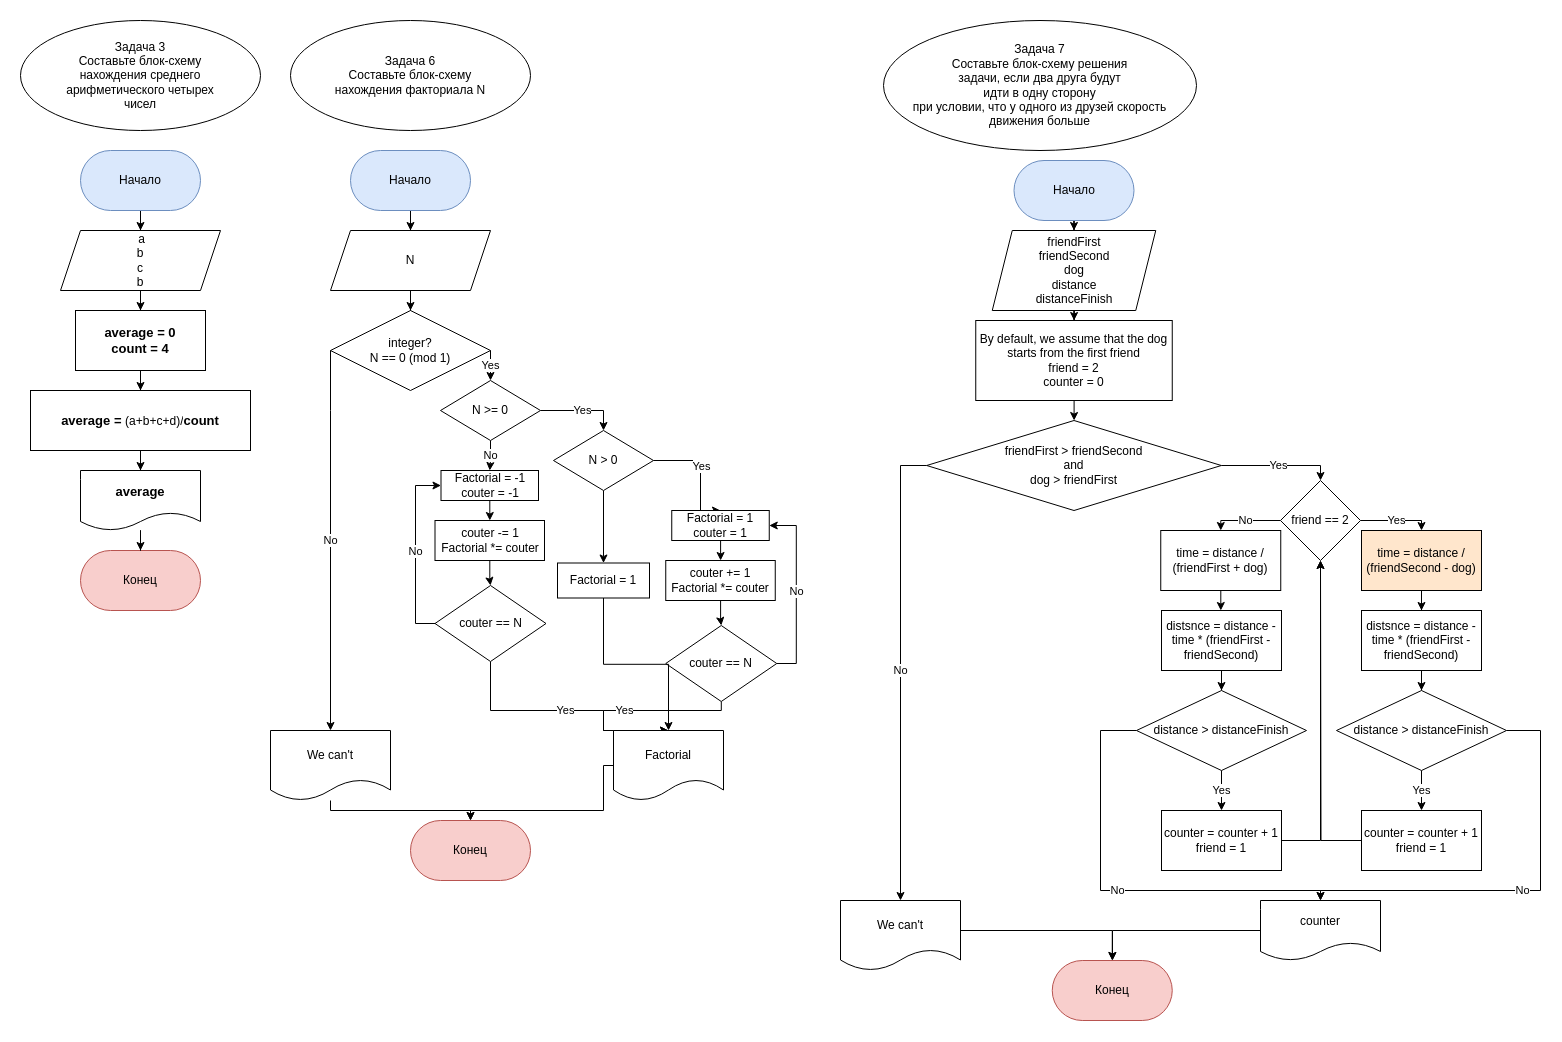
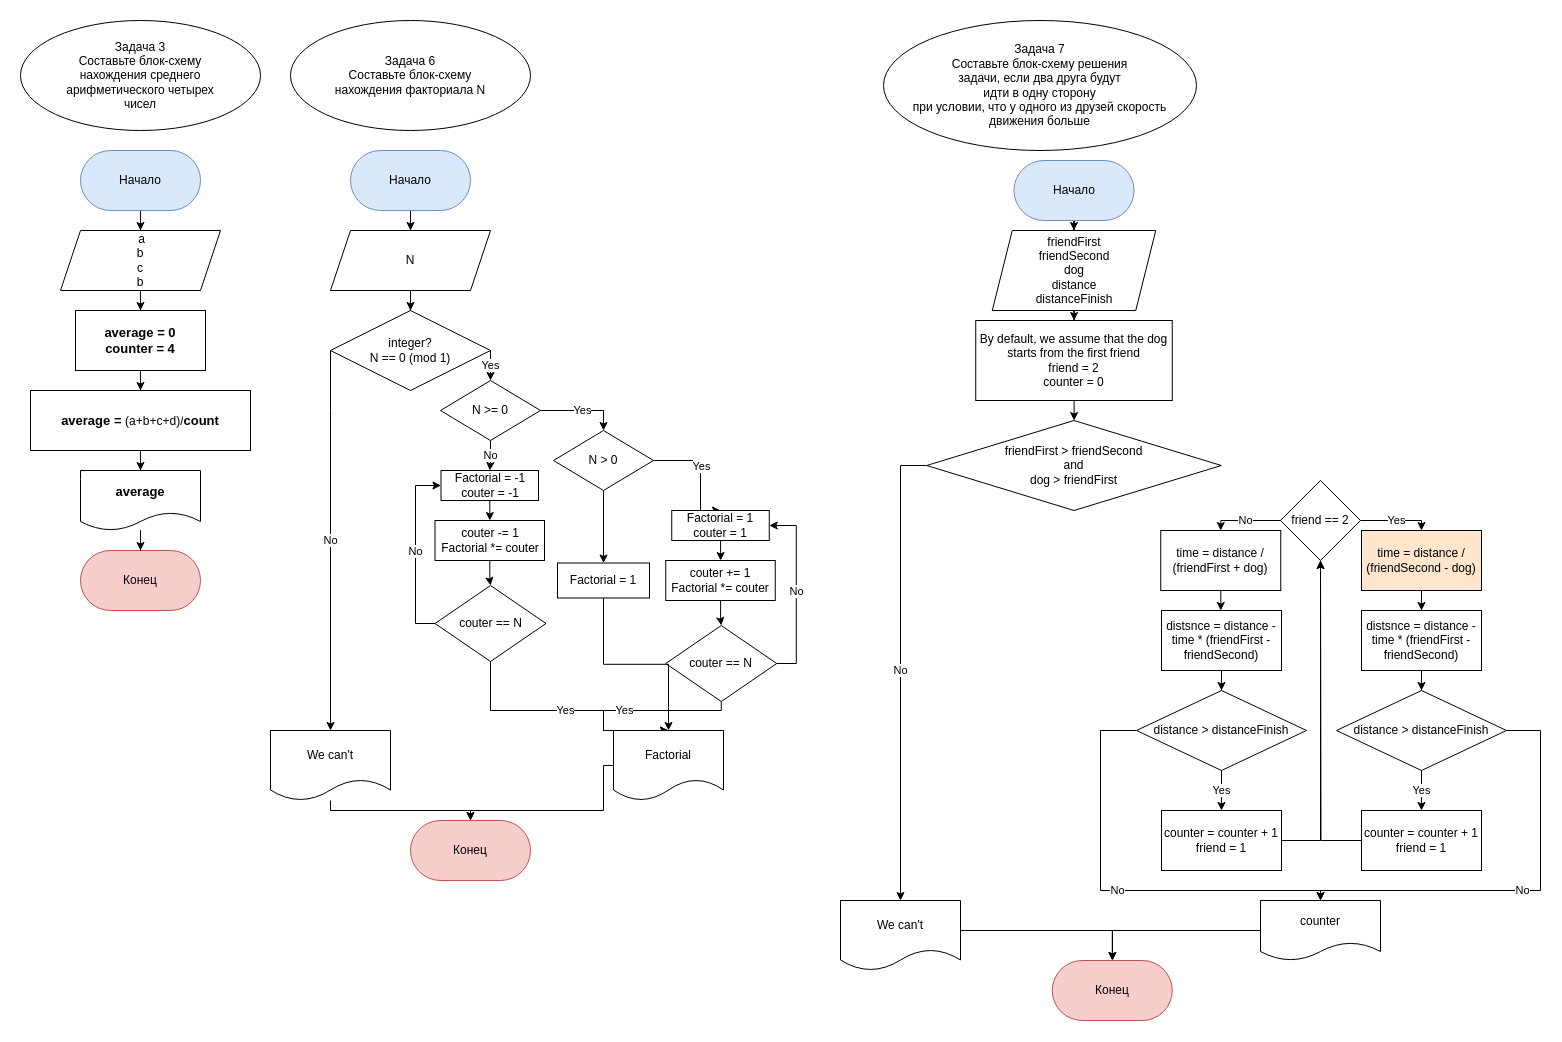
(141, 341) -> (141, 341)
(1274, 466) -> none
